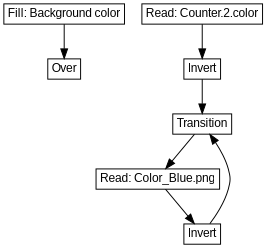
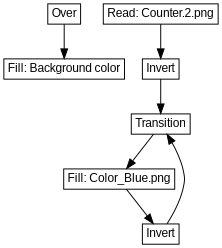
(202, 14) -> (161, 14)
(64, 36) -> (64, 36)
(158, 179) -> (119, 179)
